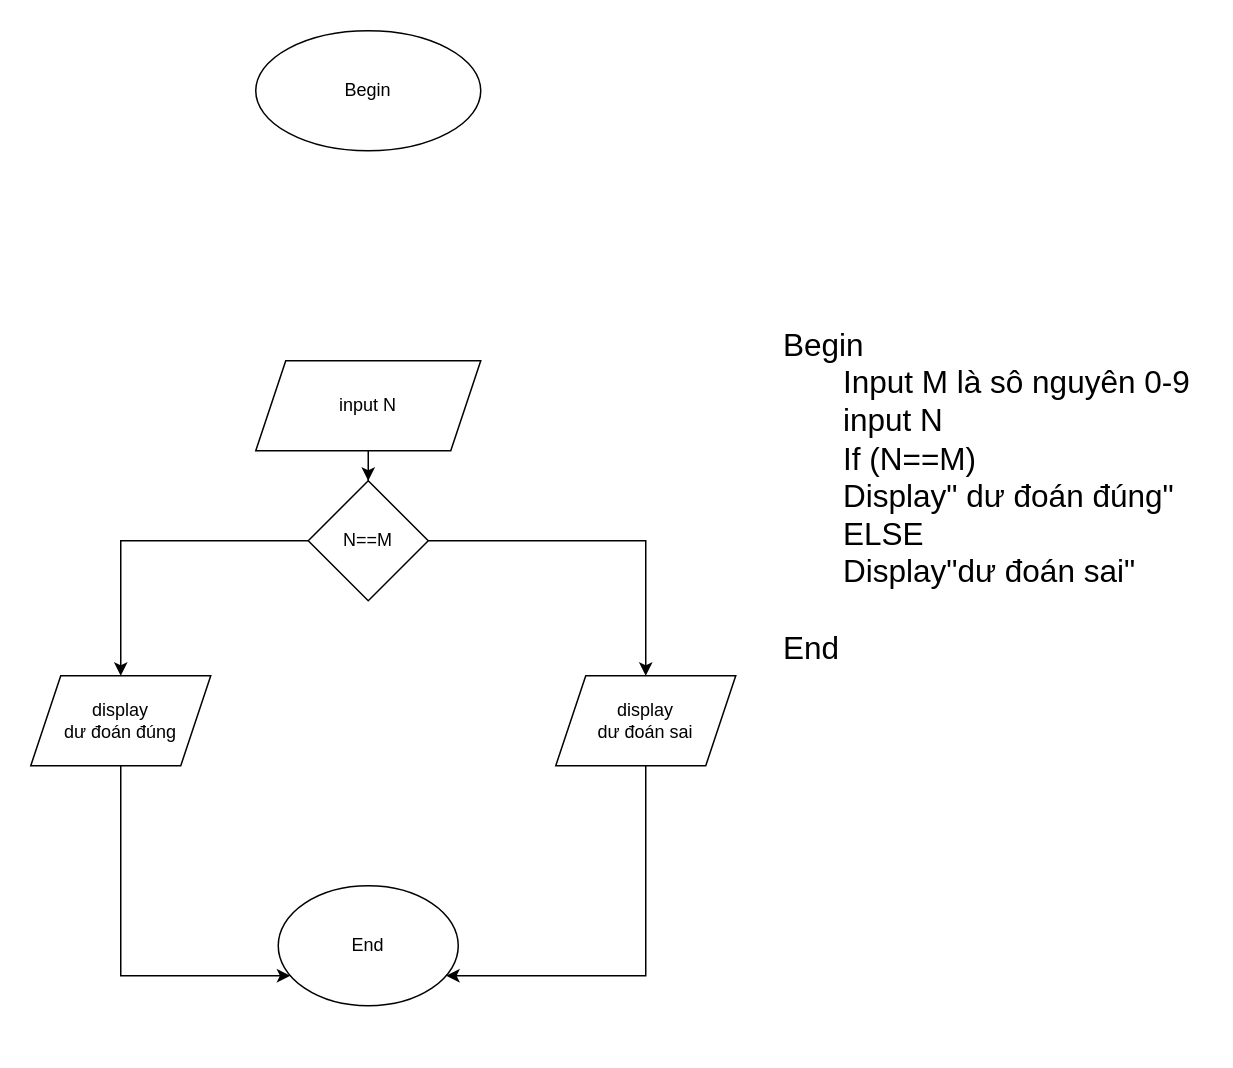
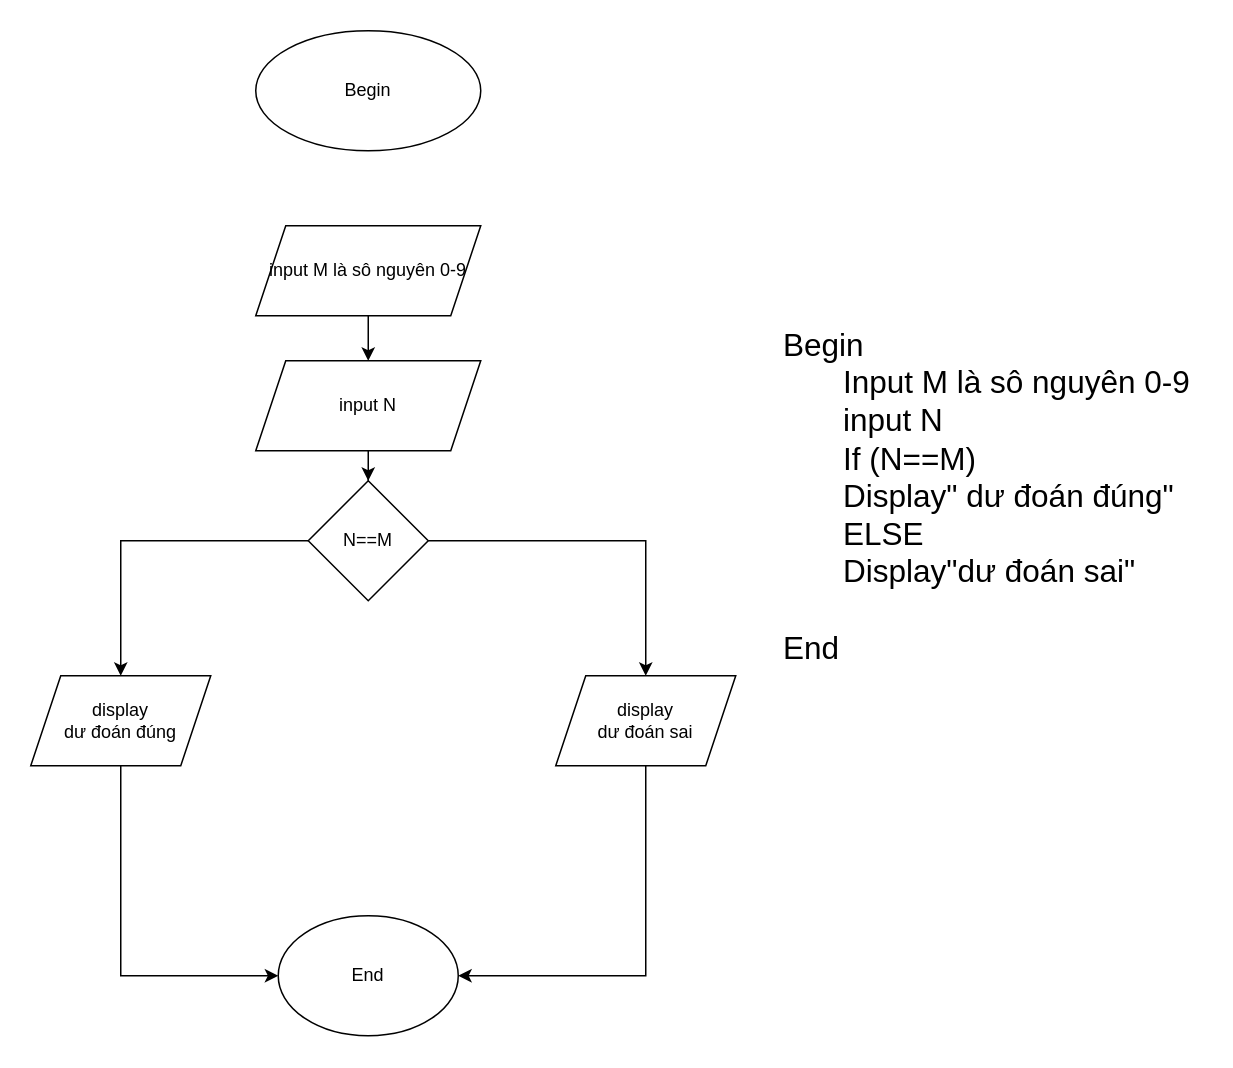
none -> (368, 271)
none -> (368, 344)
(368, 946) -> (368, 976)
